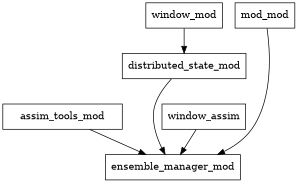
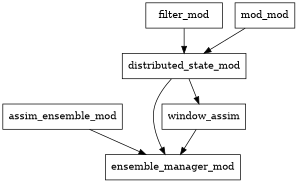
(184, 15) -> (184, 15)
none -> (193, 88)
(265, 98) -> (228, 39)
(63, 117) -> (63, 117)
